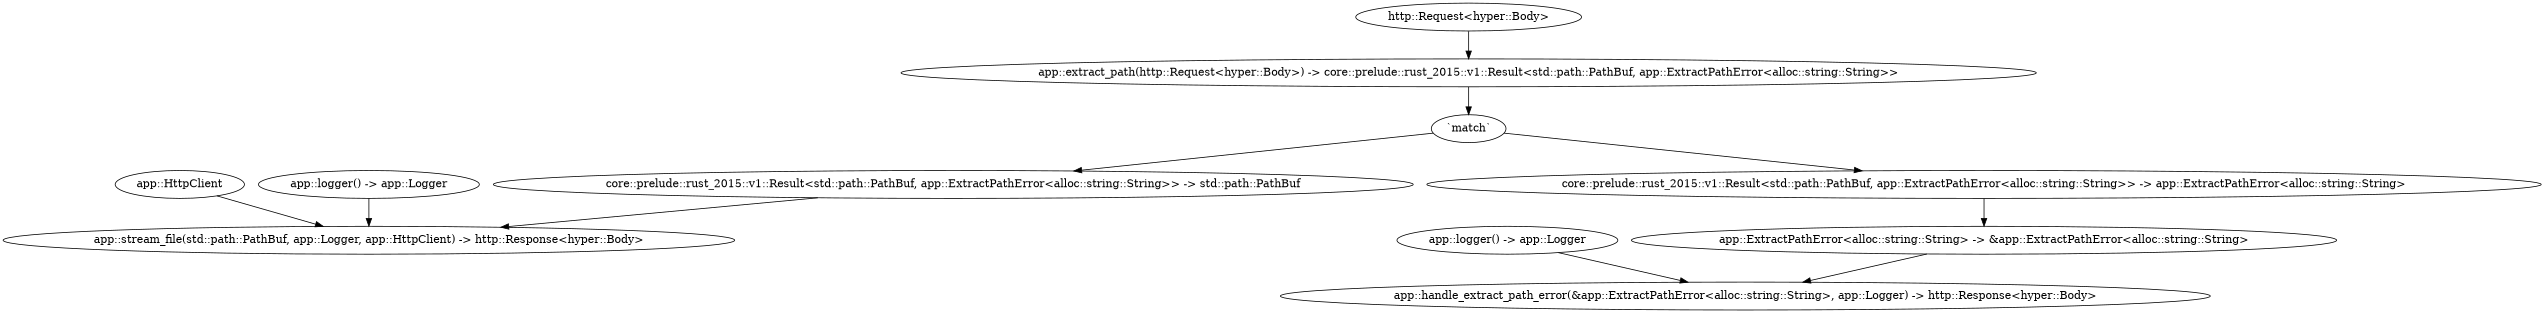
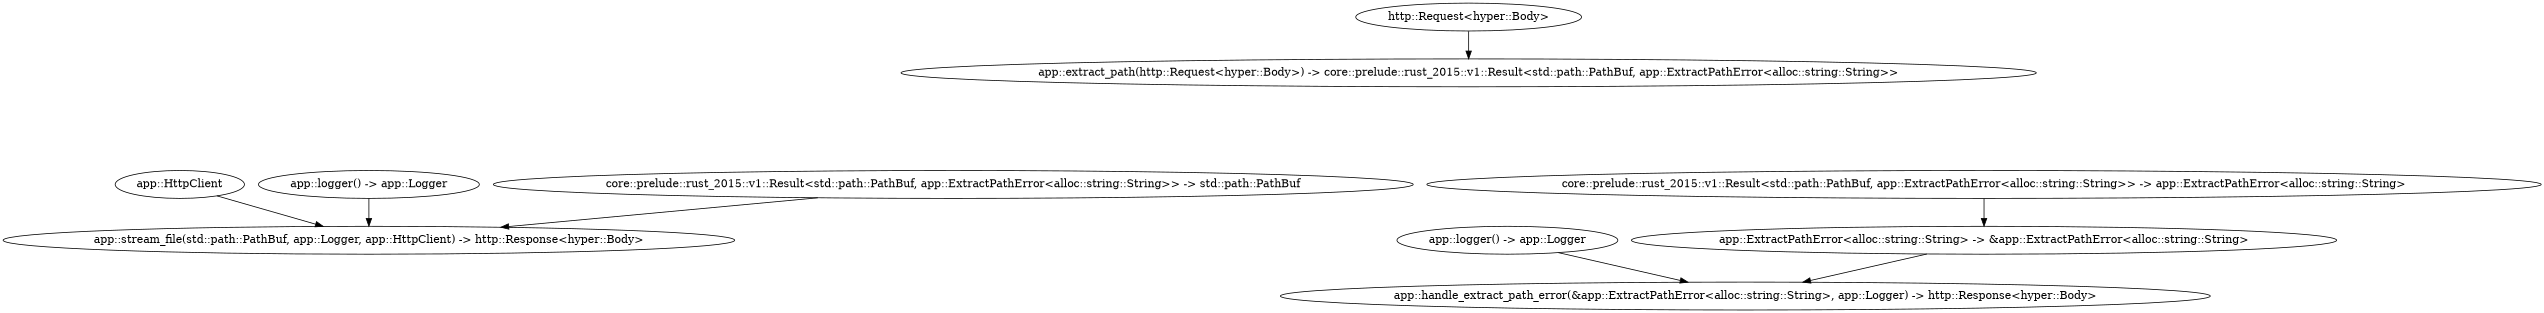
(1469, 129) -> none
